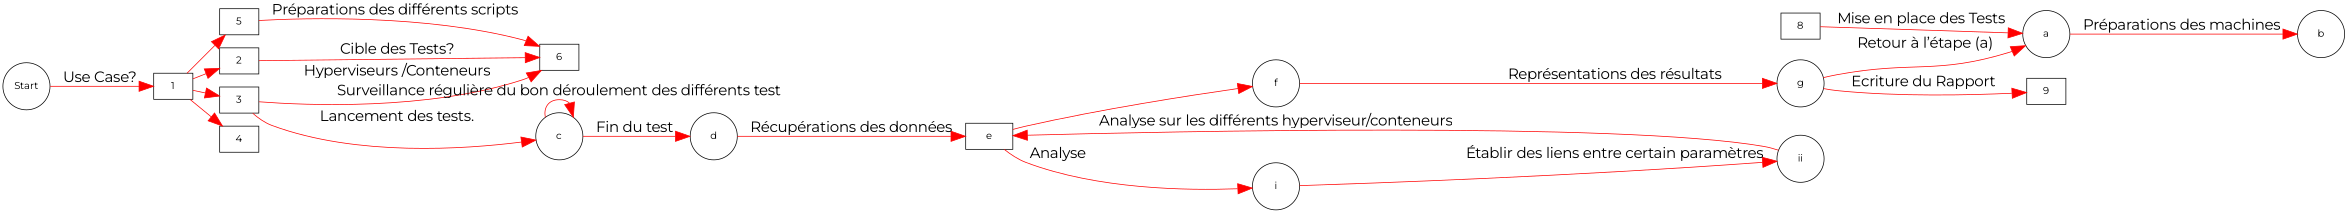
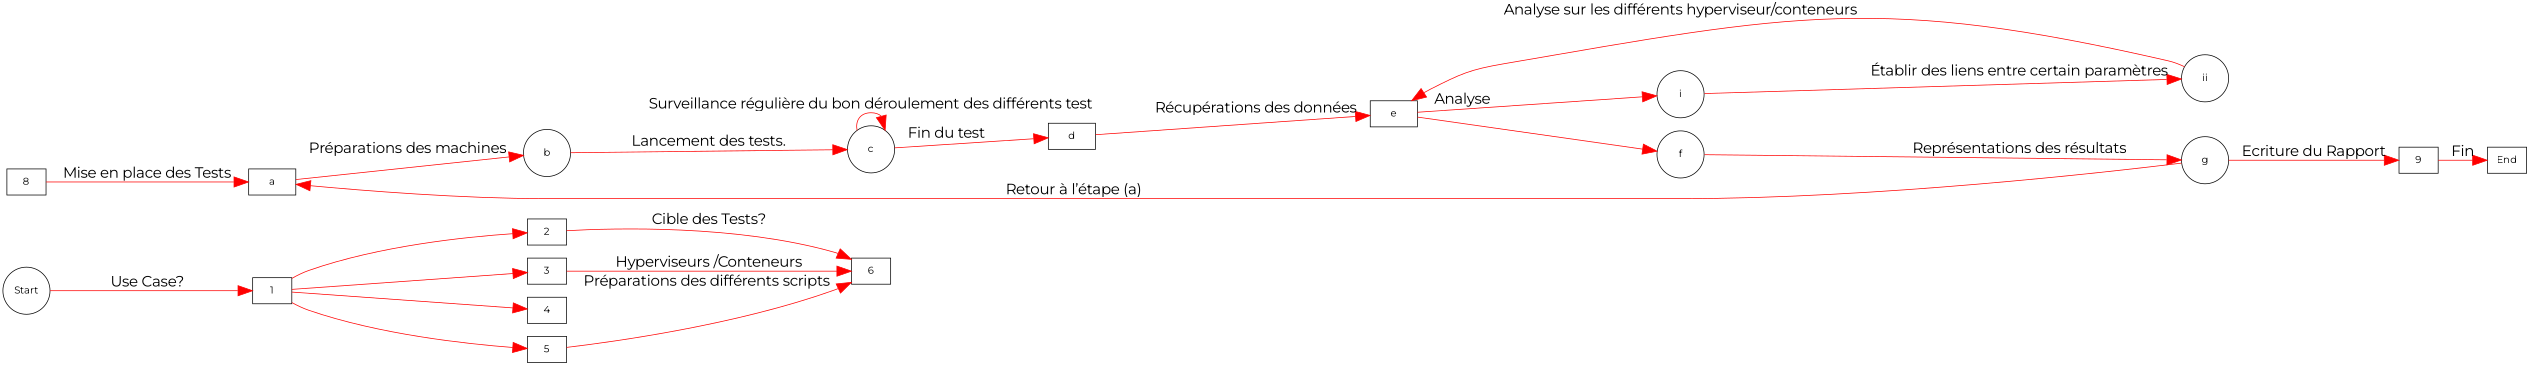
(2046, 34) -> (272, 182)
(714, 136) -> (1072, 136)
(384, 147) -> (702, 151)
none -> (2507, 160)
